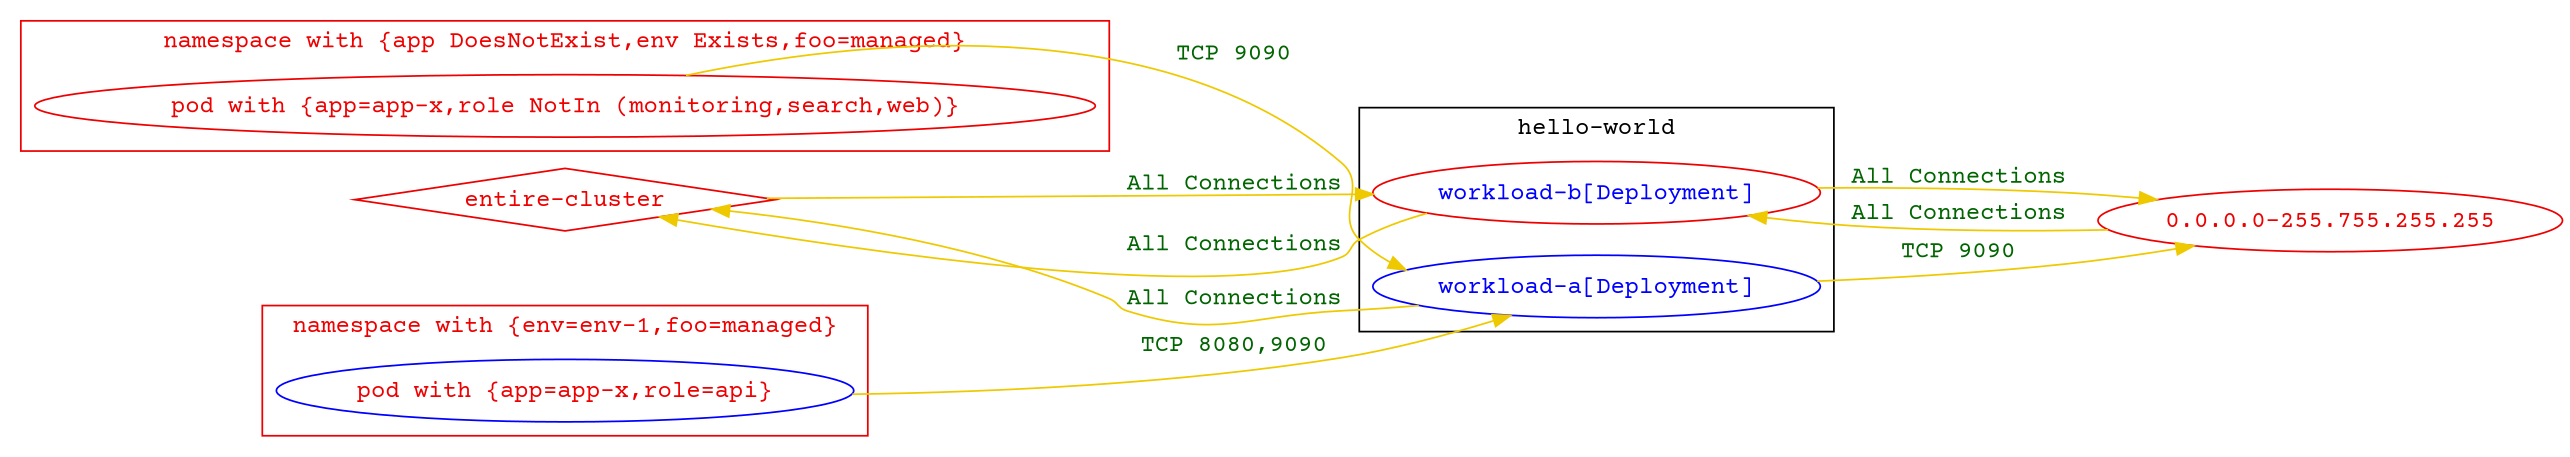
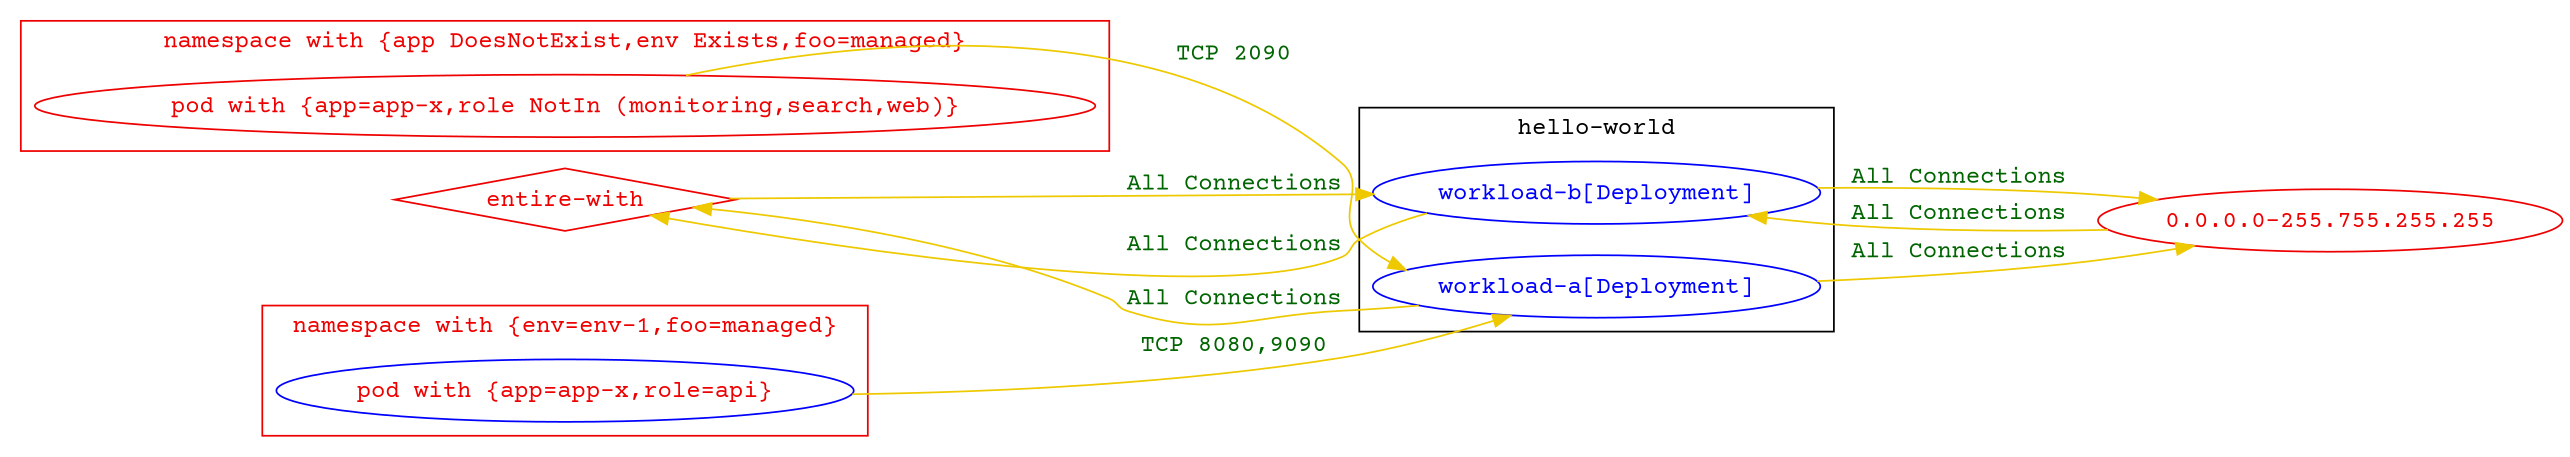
(1234, 53) -> (1234, 53)
(1597, 193) -> (1597, 193)
(565, 200) -> (565, 200)
(1959, 251) -> (1959, 251)
